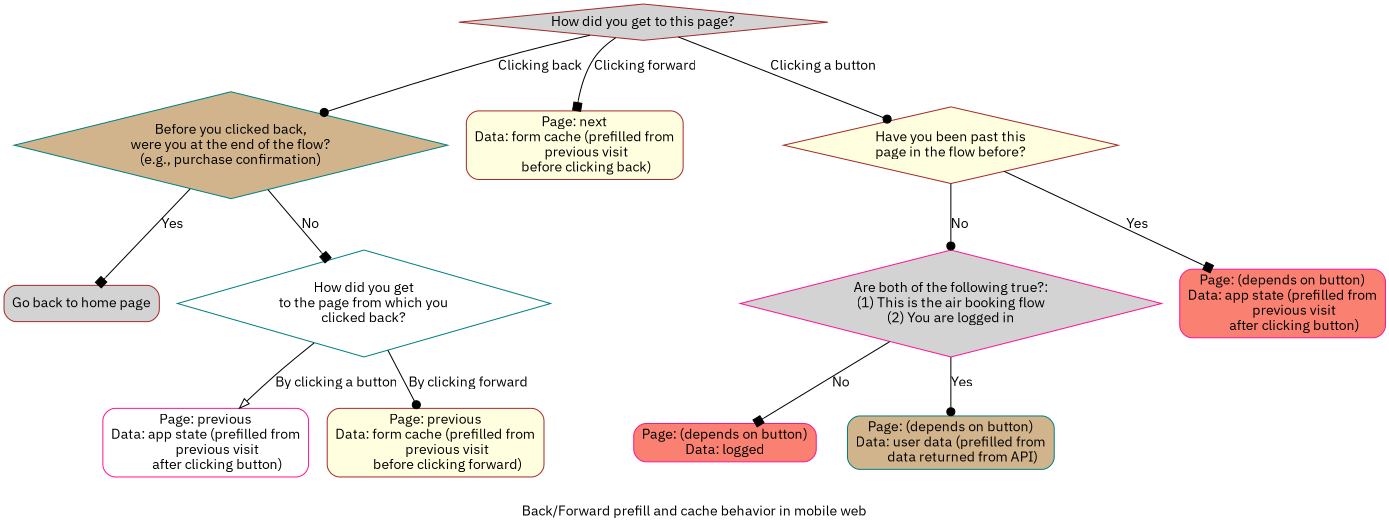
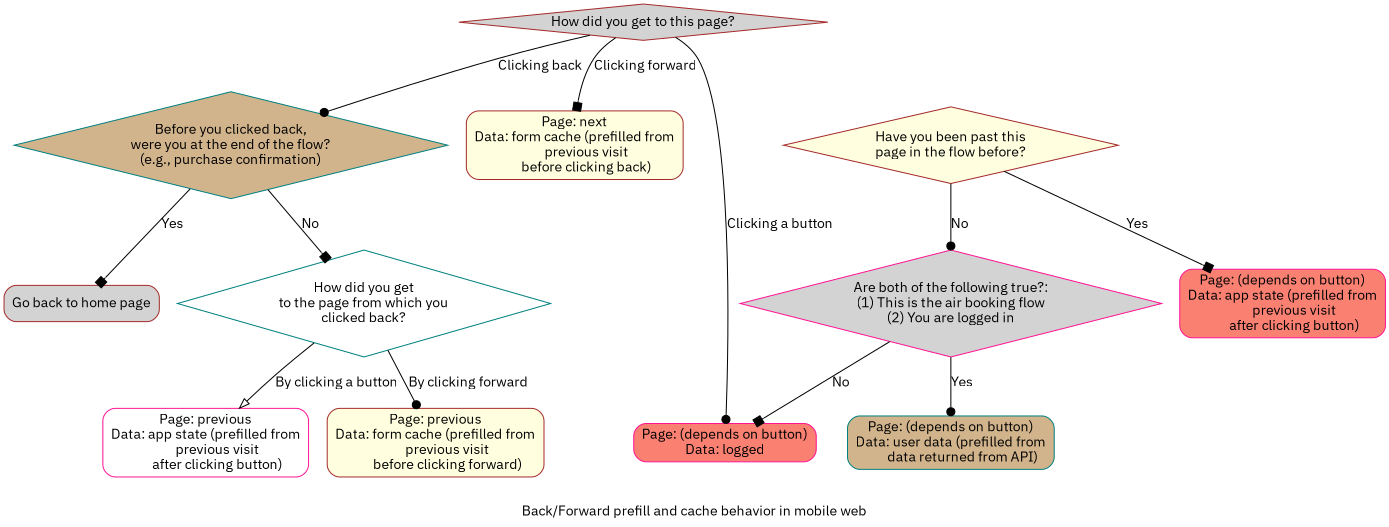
(781, 77) -> (726, 220)
